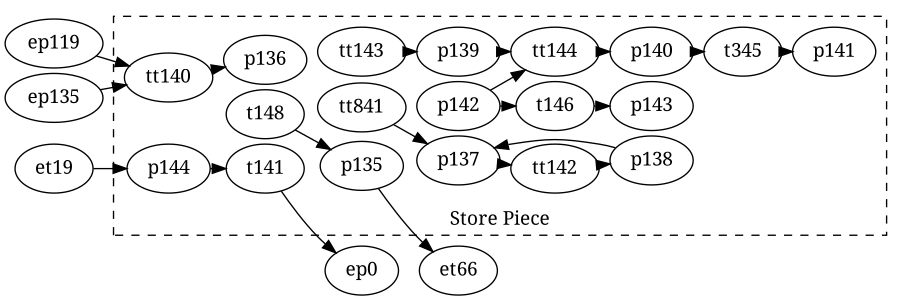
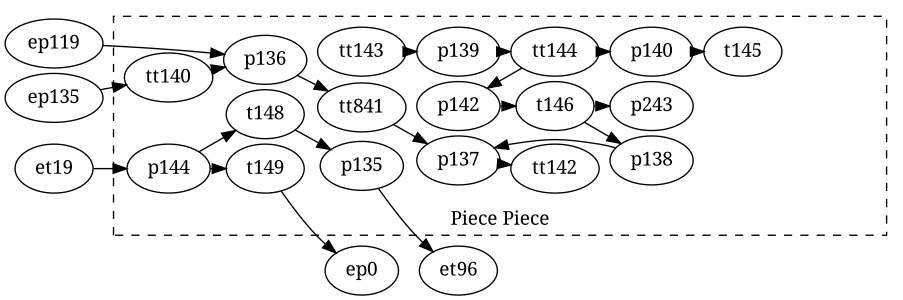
(743, 52) -> (743, 52)
(834, 52) -> none
(105, 59) -> (157, 49)
none -> (306, 80)
(502, 84) -> (511, 75)
(652, 106) -> (652, 106)
none -> (211, 145)
(599, 165) -> (597, 129)
(265, 169) -> (265, 169)
(500, 220) -> (500, 220)
(458, 271) -> (458, 271)
